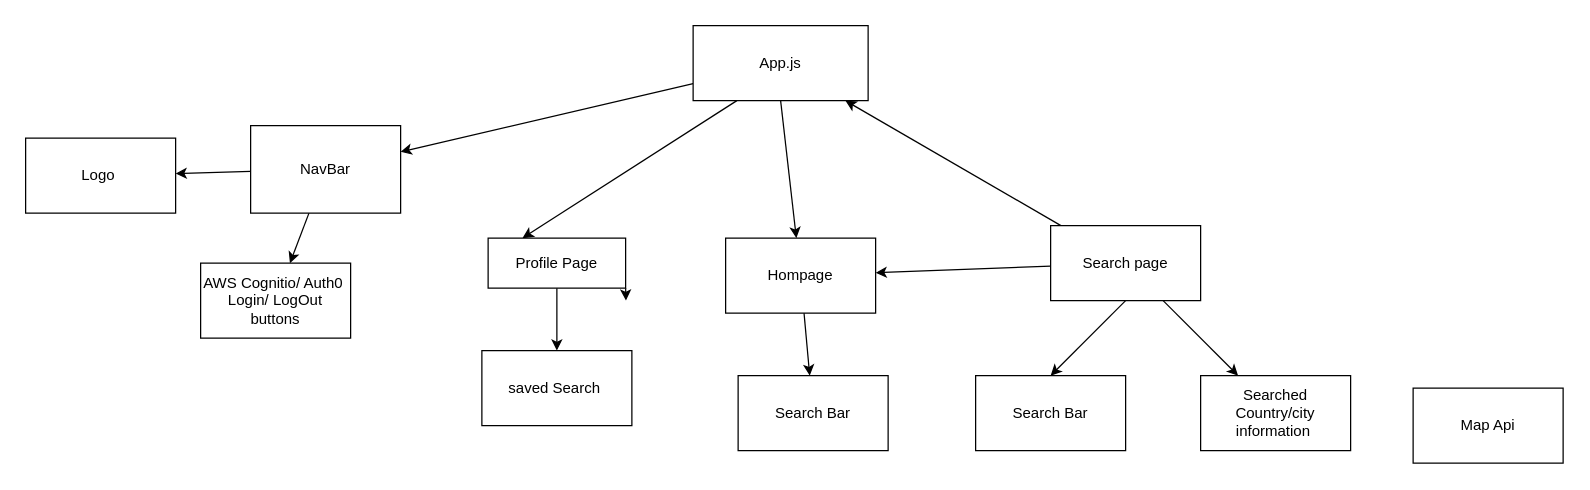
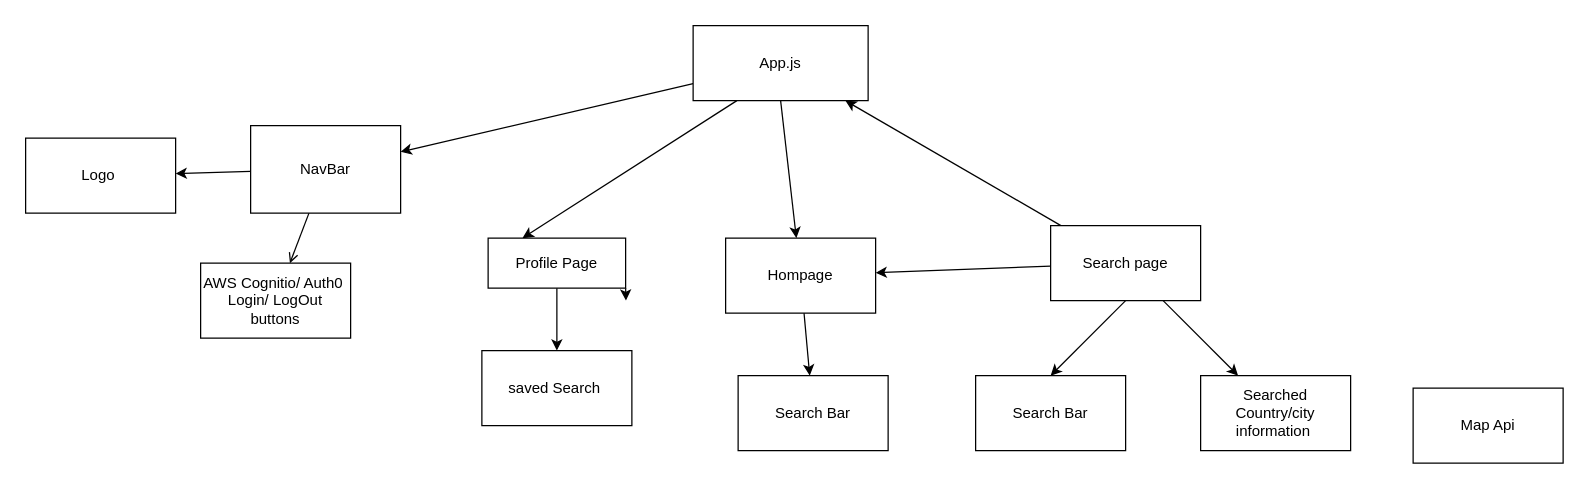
(293, 254) -> (293, 256)
